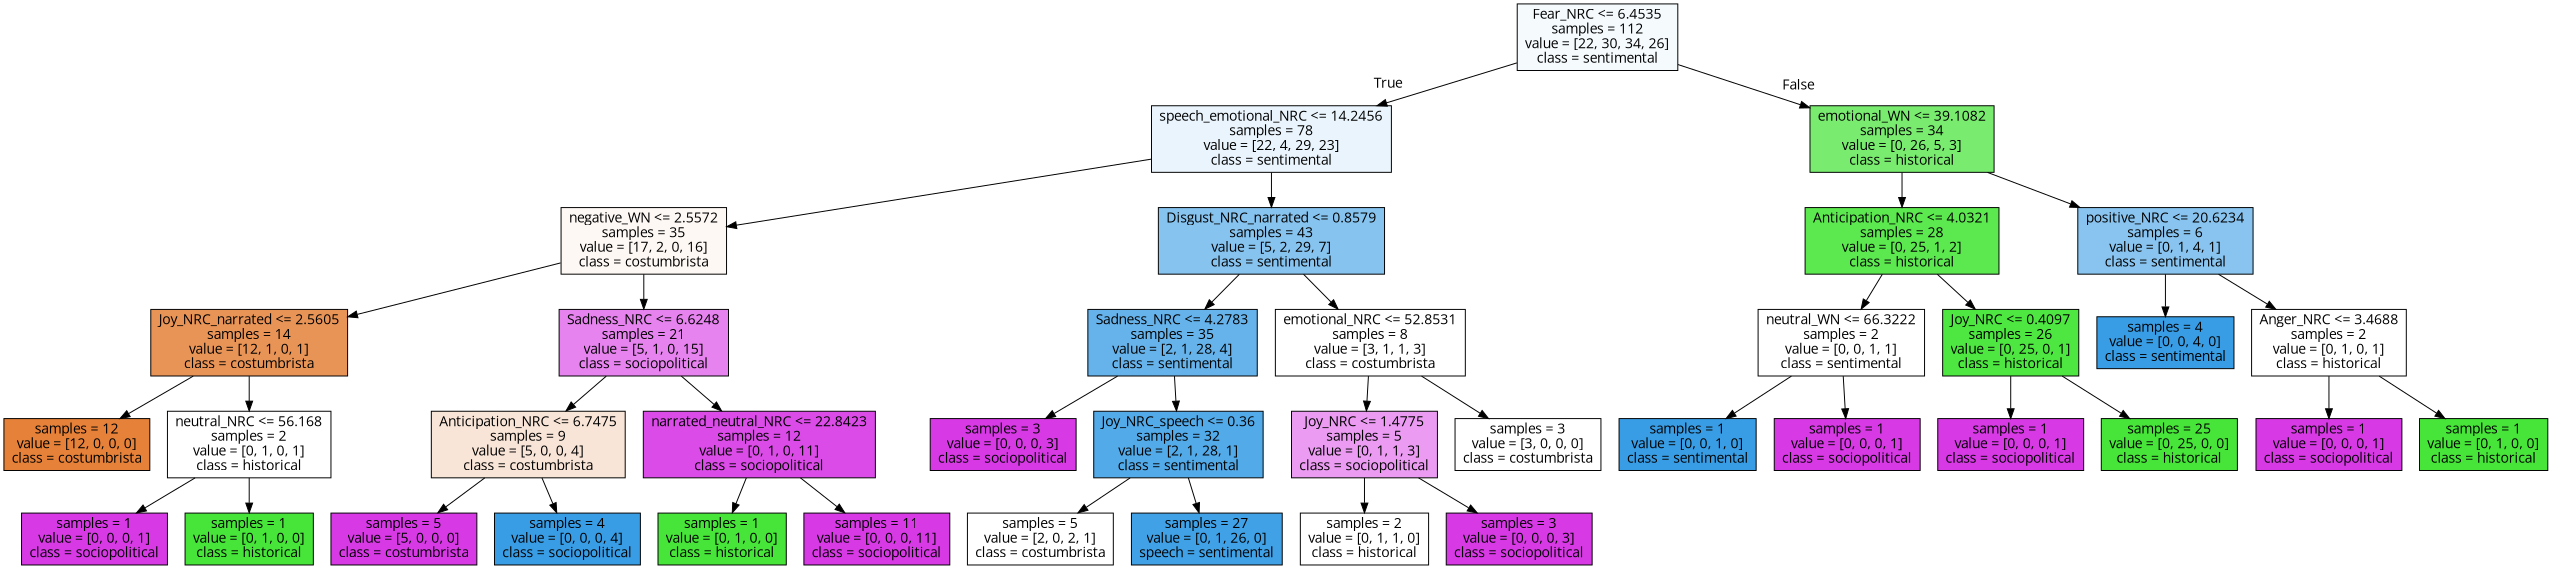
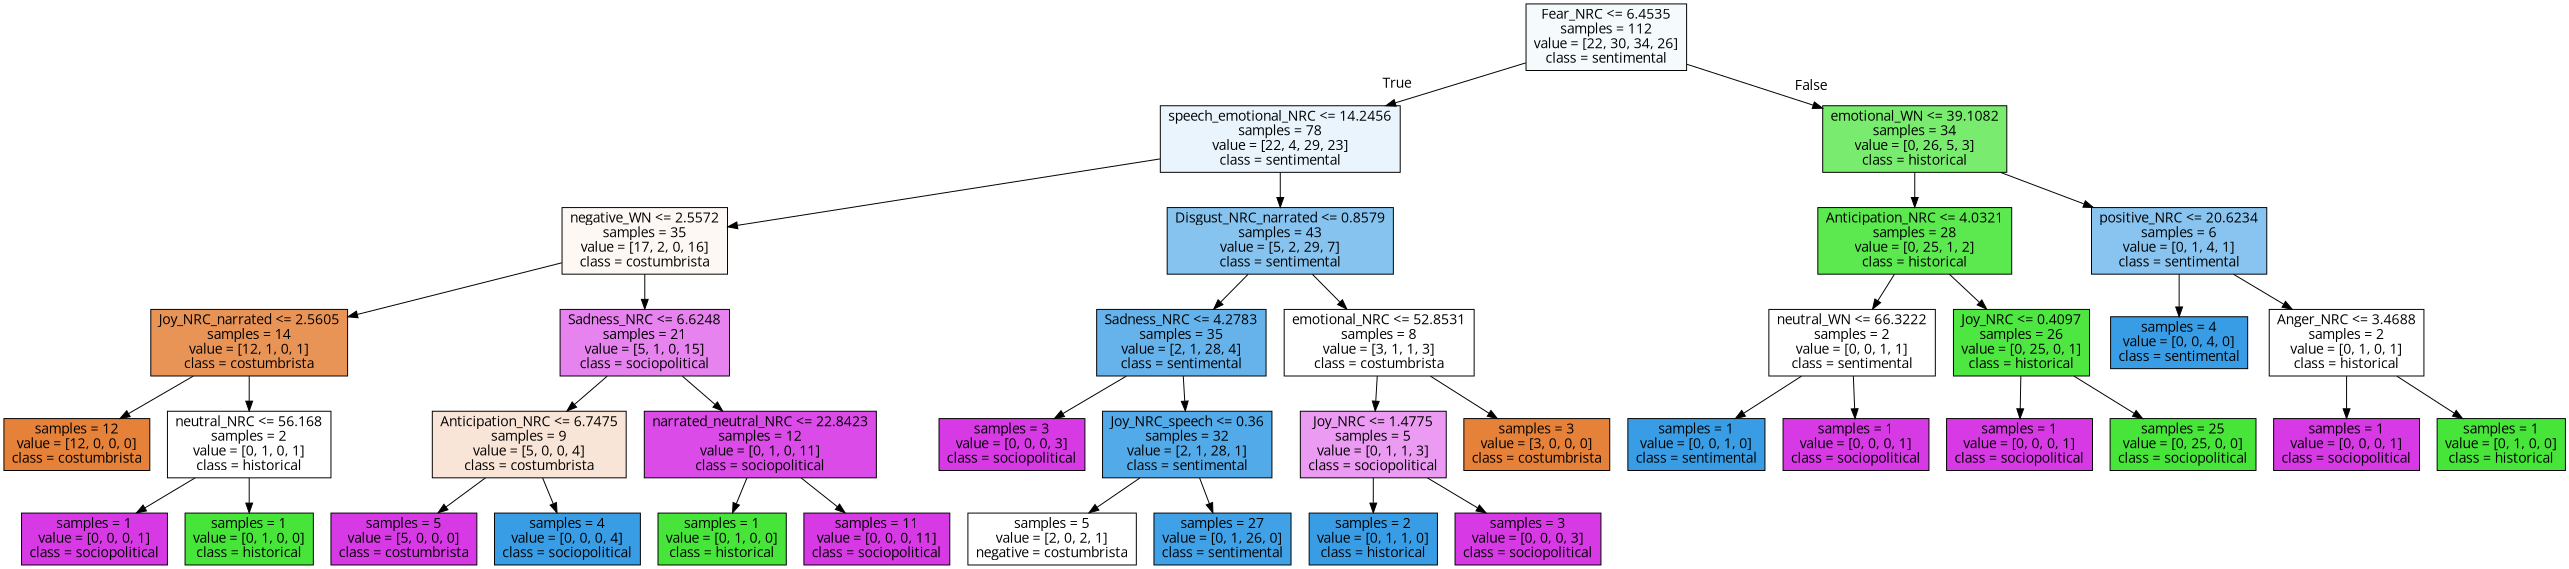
(1528, 445) -> (1537, 445)
(2169, 445) -> (2183, 445)
(1040, 539) -> (1052, 539)
(1207, 539) -> (1222, 539)
(1364, 539) -> (1373, 539)
